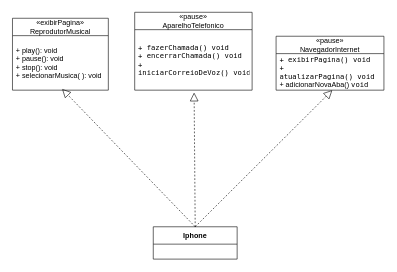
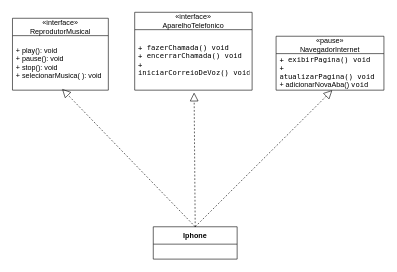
(194, 21) -> (194, 21)
(60, 27) -> (60, 27)
